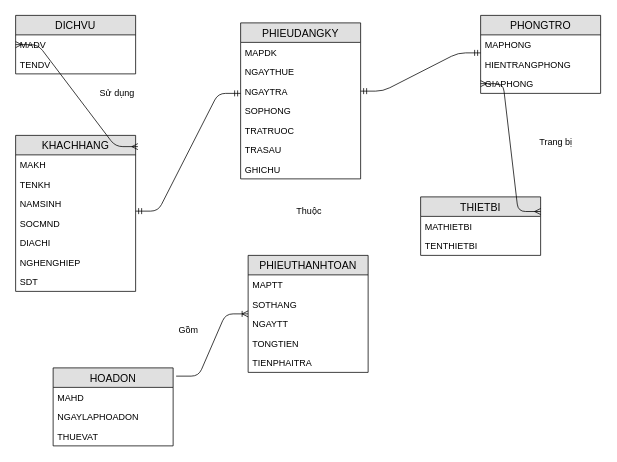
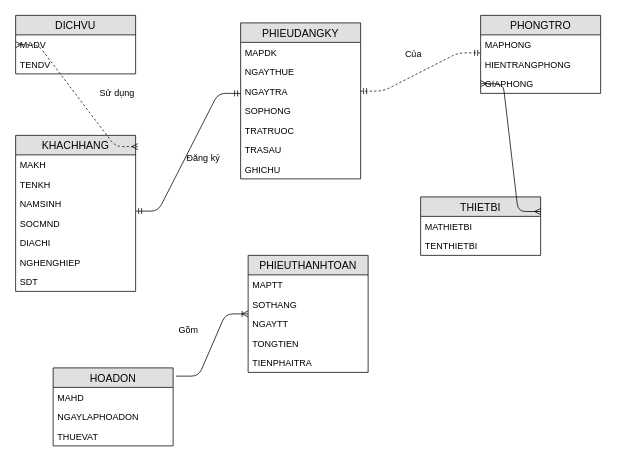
none -> (413, 54)
(420, 72) -> (420, 72)
(76, 95) -> (76, 95)
(555, 142) -> none
none -> (203, 158)
(309, 211) -> none
